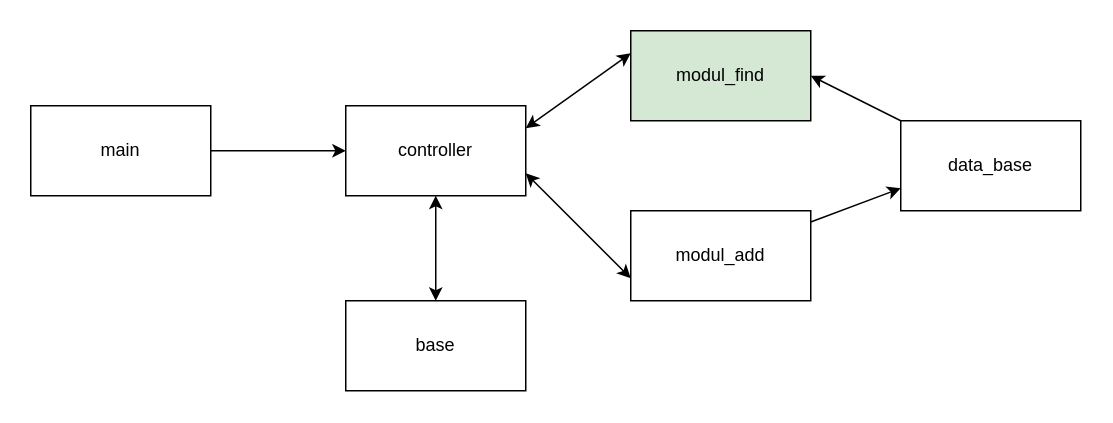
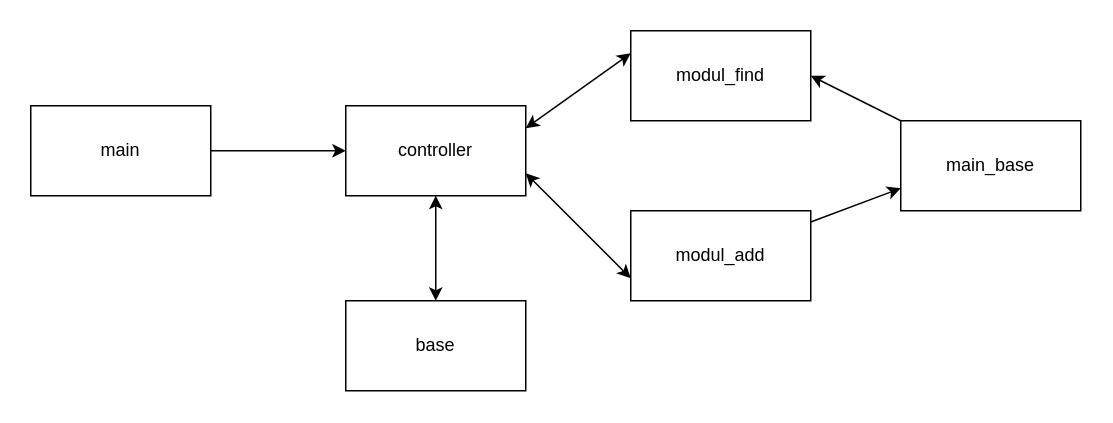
(721, 76) -> (721, 76)
(991, 166) -> (991, 166)
